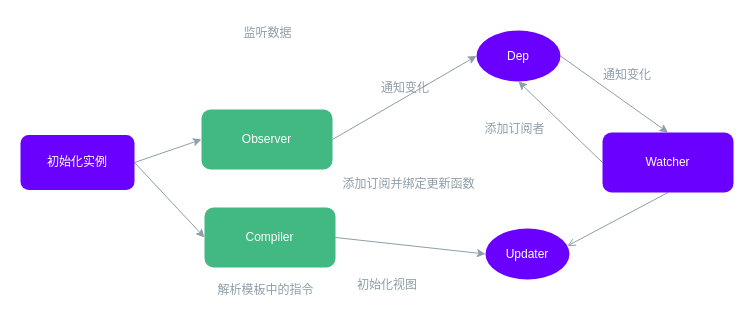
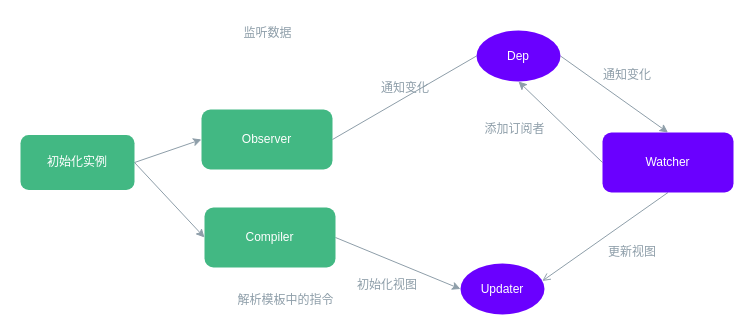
(470, 60) -> (472, 59)
(78, 163) -> (78, 163)
(409, 185) -> none
none -> (633, 253)
(528, 254) -> (503, 289)
(266, 291) -> (286, 301)
